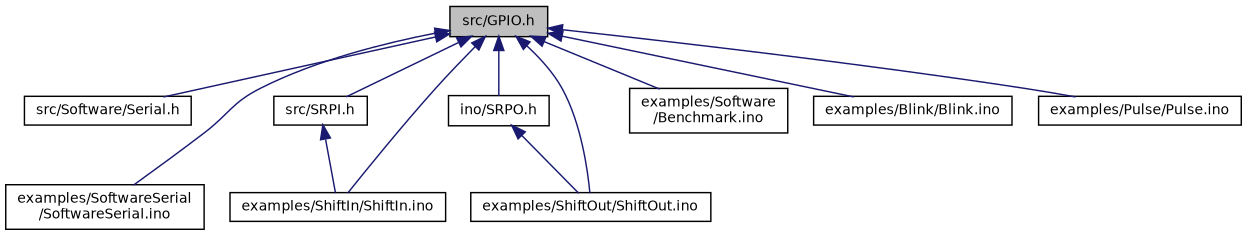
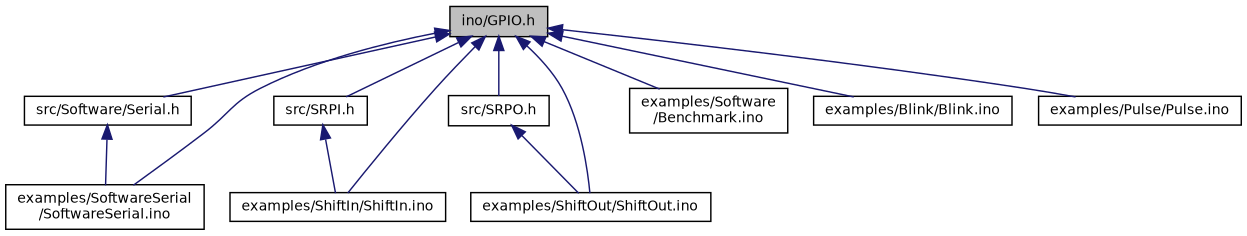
(499, 22) -> (499, 22)
(499, 111) -> (499, 111)
none -> (106, 162)
